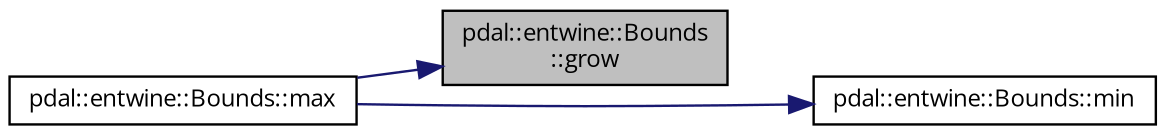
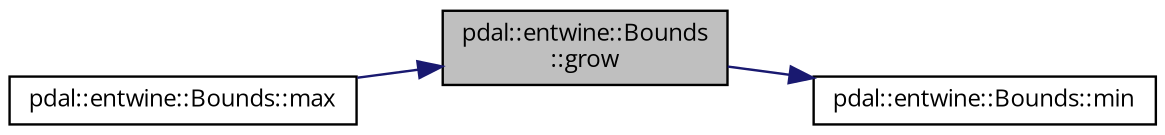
(573, 106) -> (759, 71)
